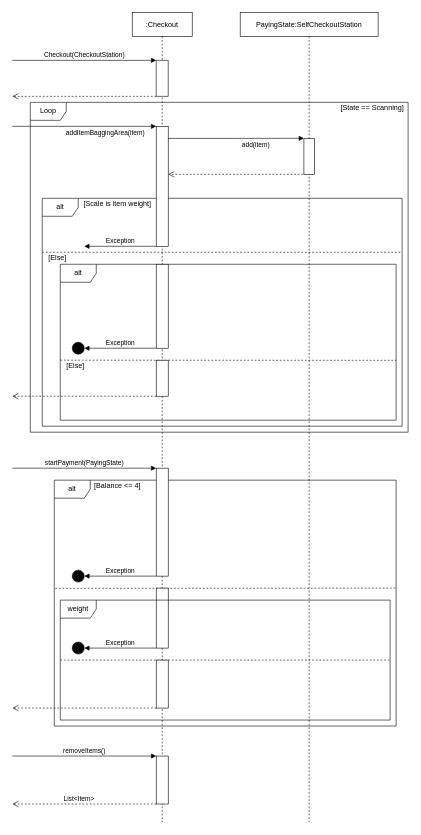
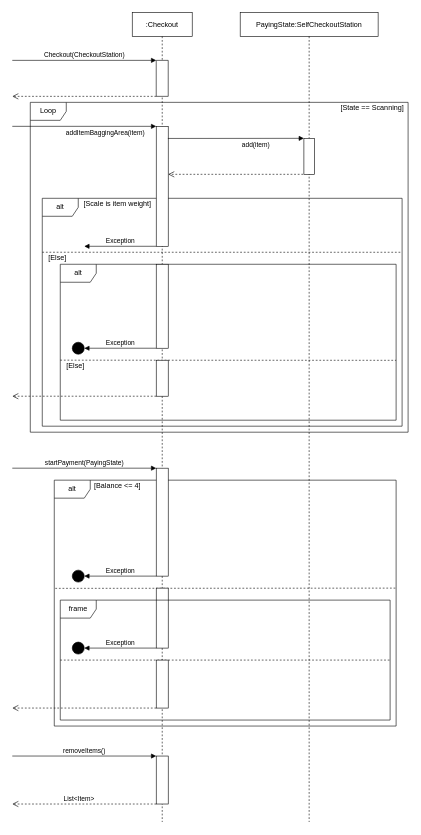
(78, 609) -> (78, 609)
